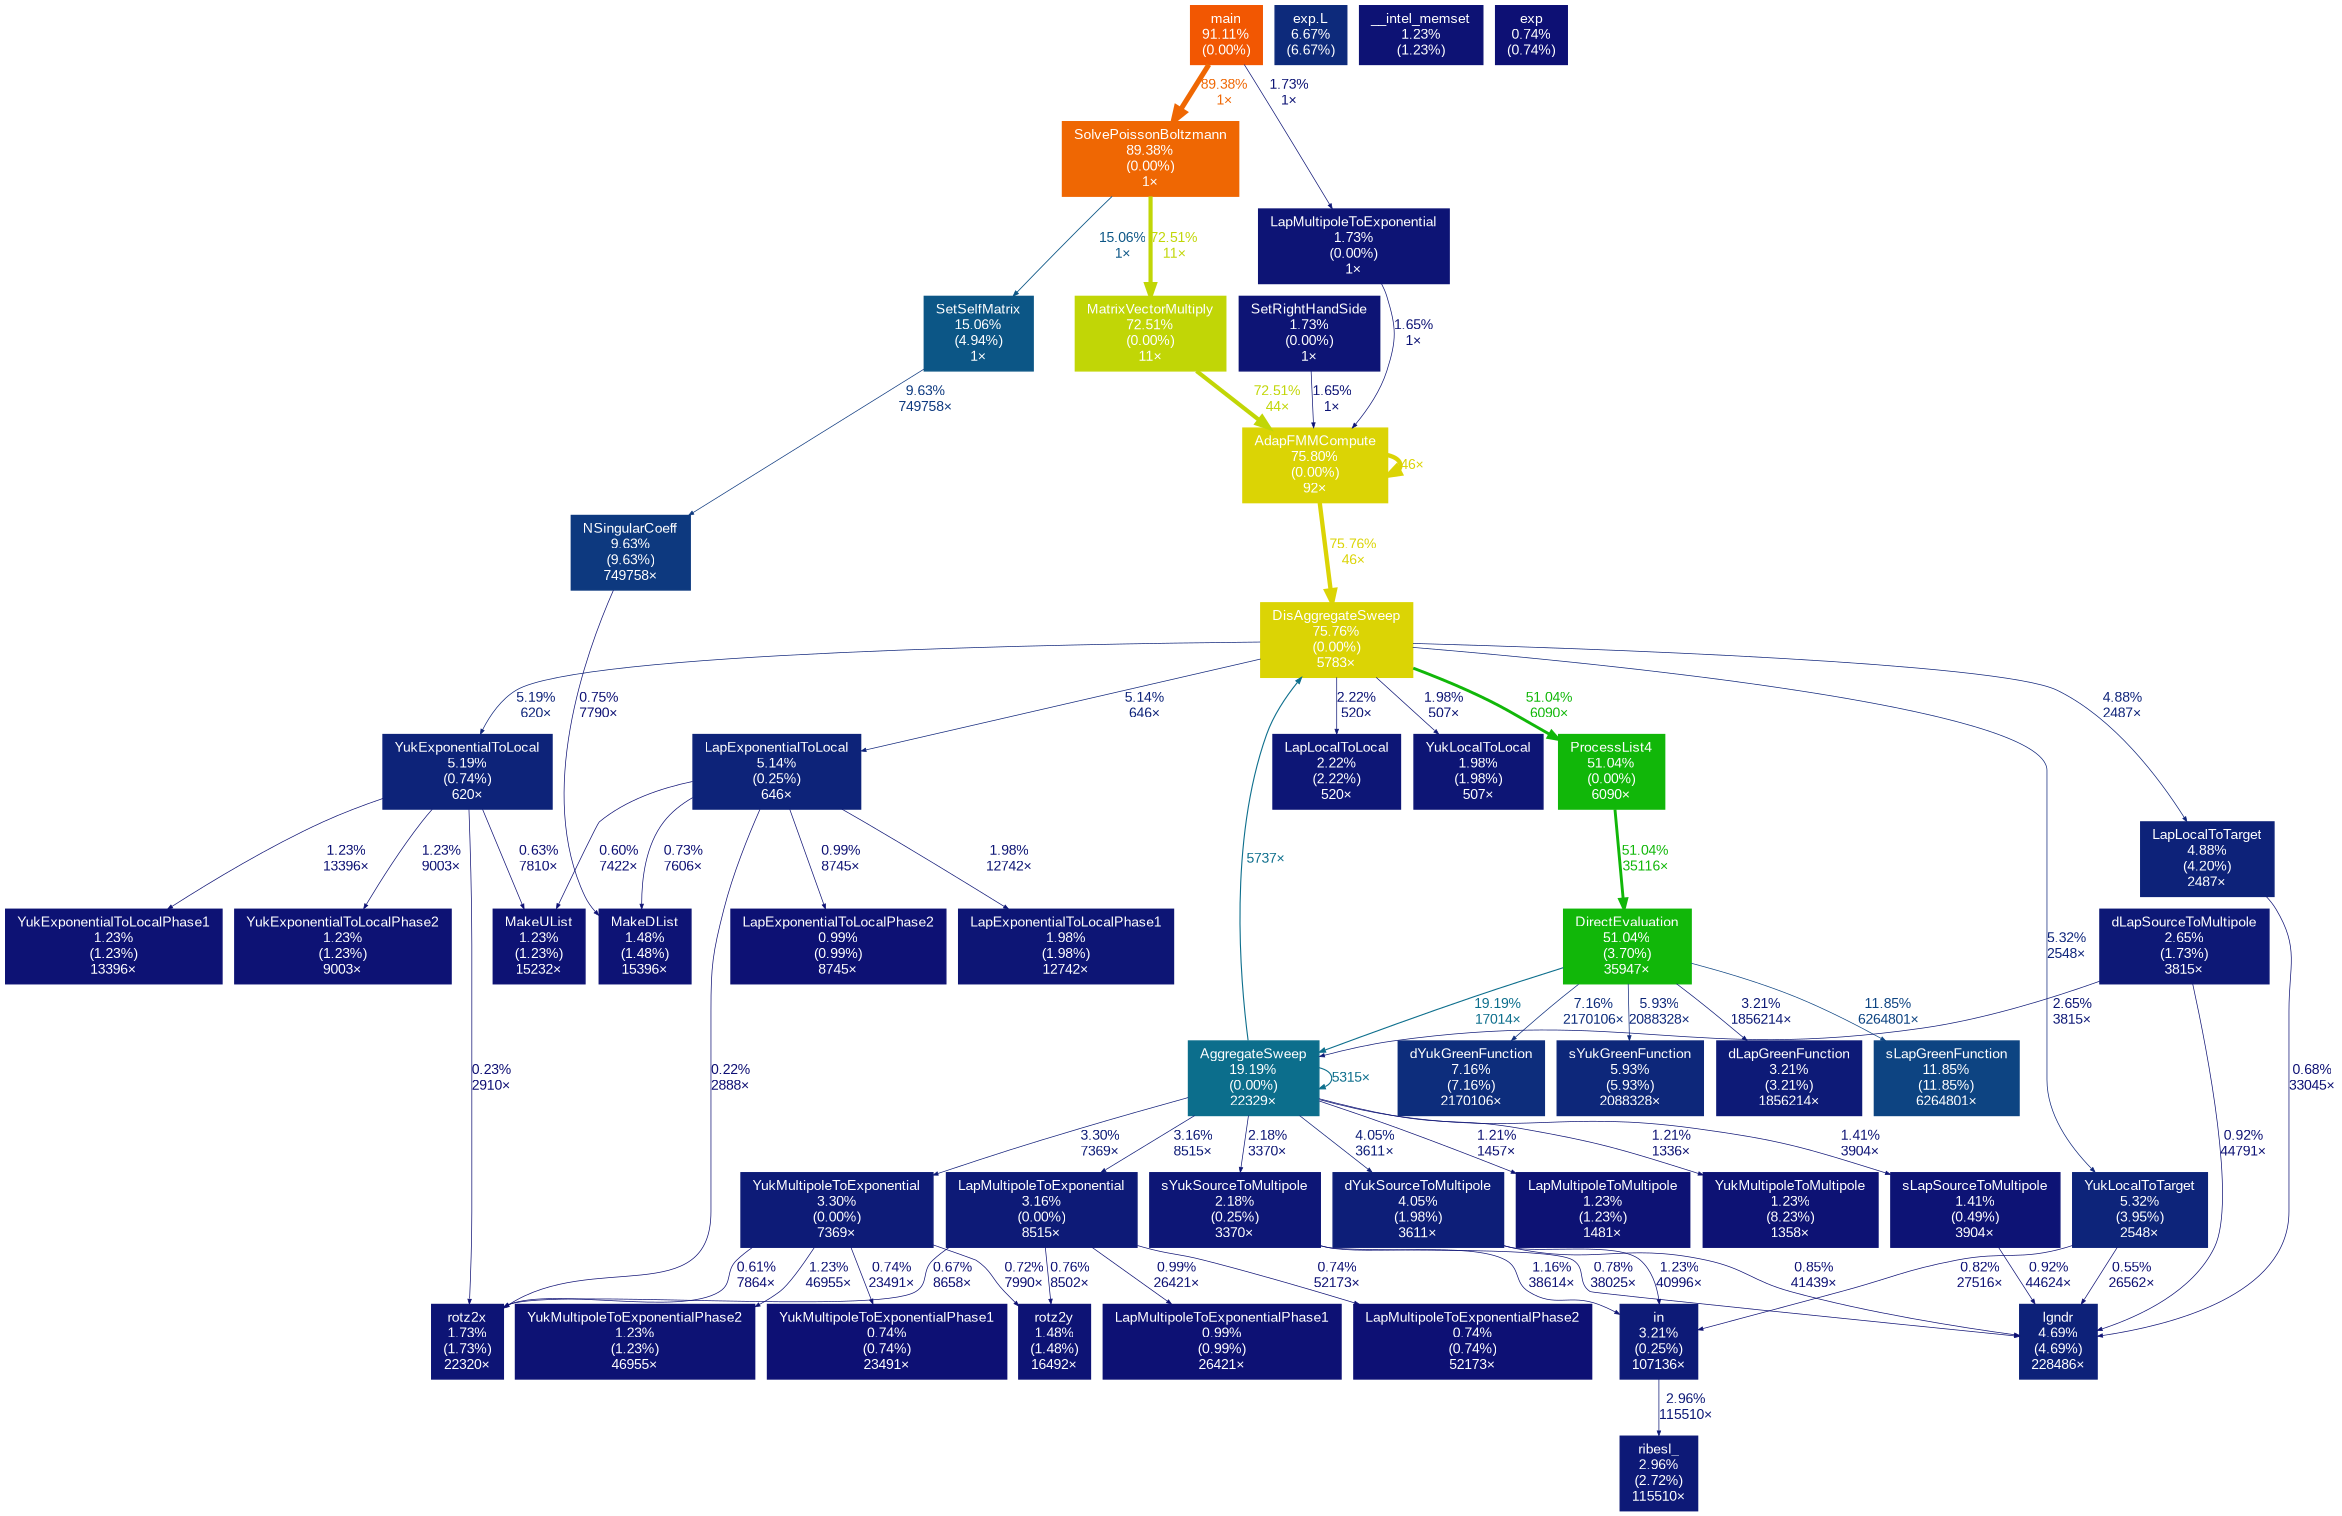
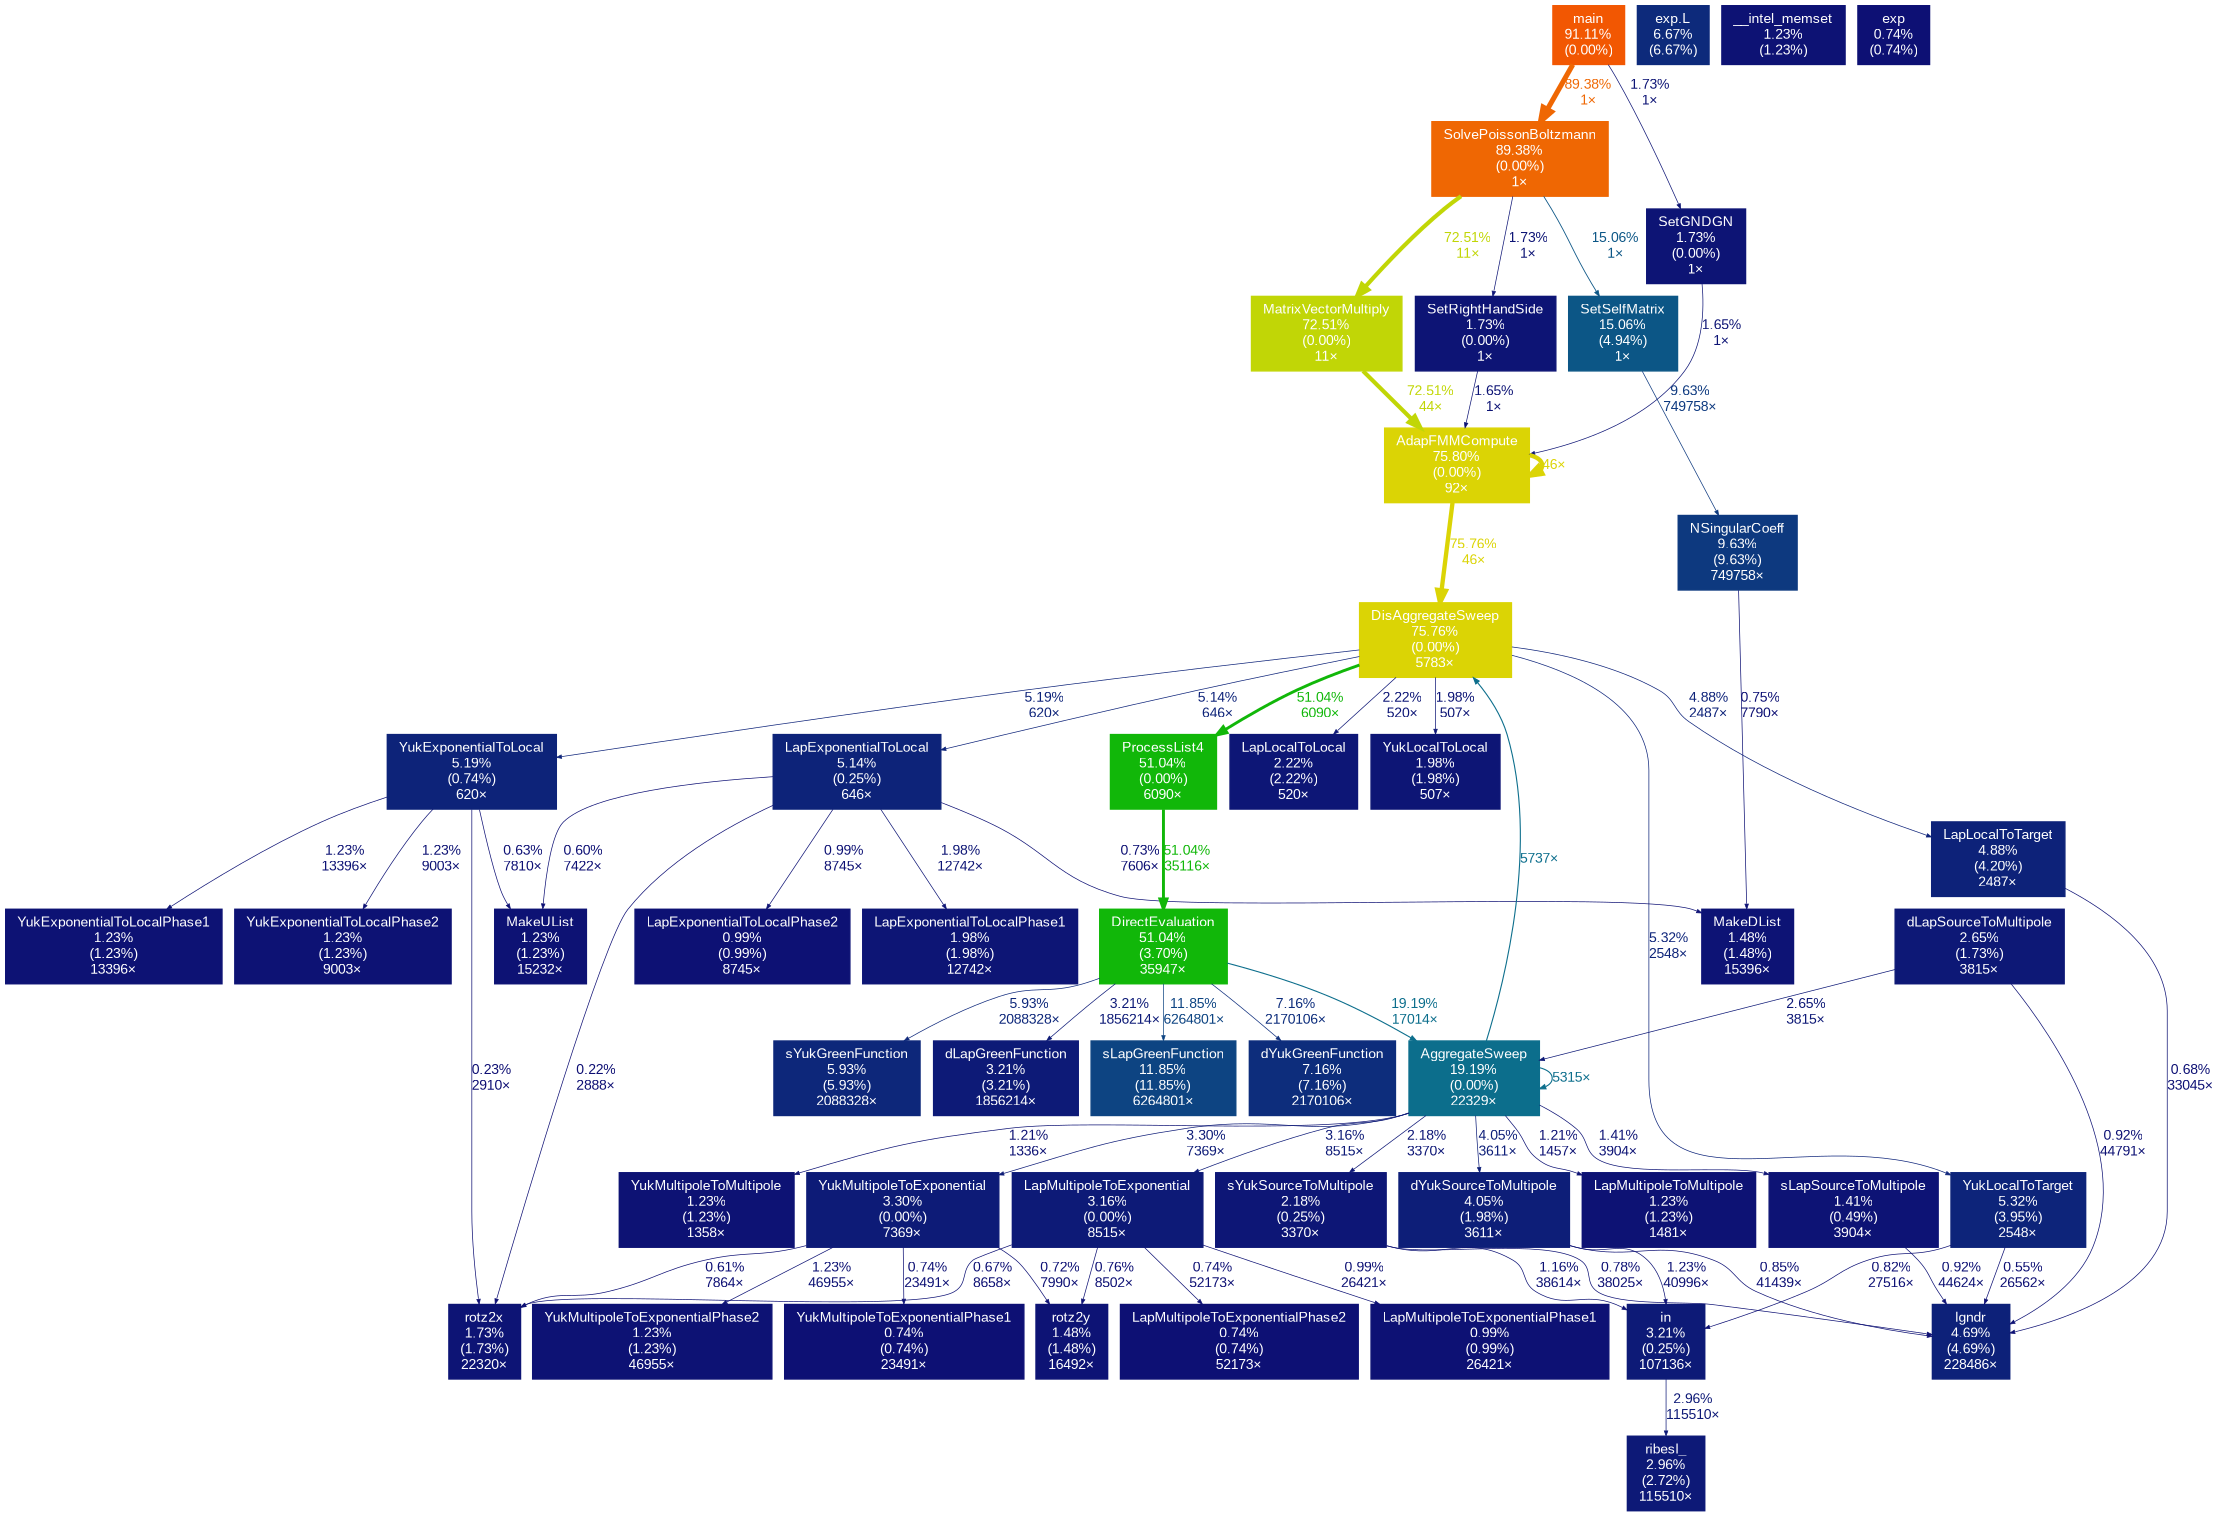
none -> (1503, 244)
(1354, 246) -> (1696, 246)
(1791, 1210) -> (707, 1210)
